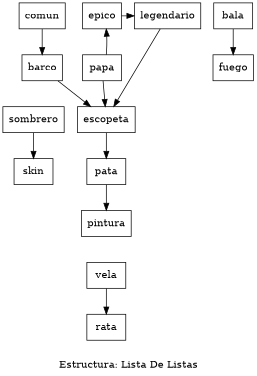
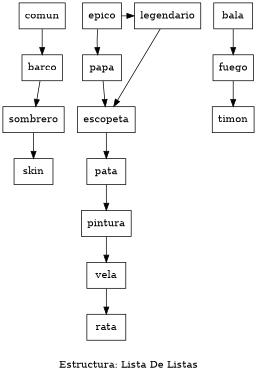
(107, 46) -> (97, 38)
(71, 91) -> (38, 90)
none -> (233, 120)
none -> (106, 246)
